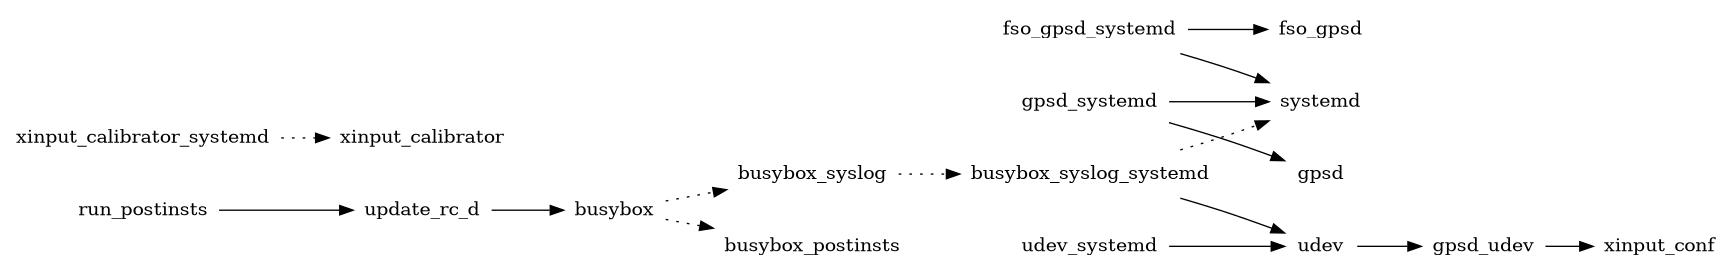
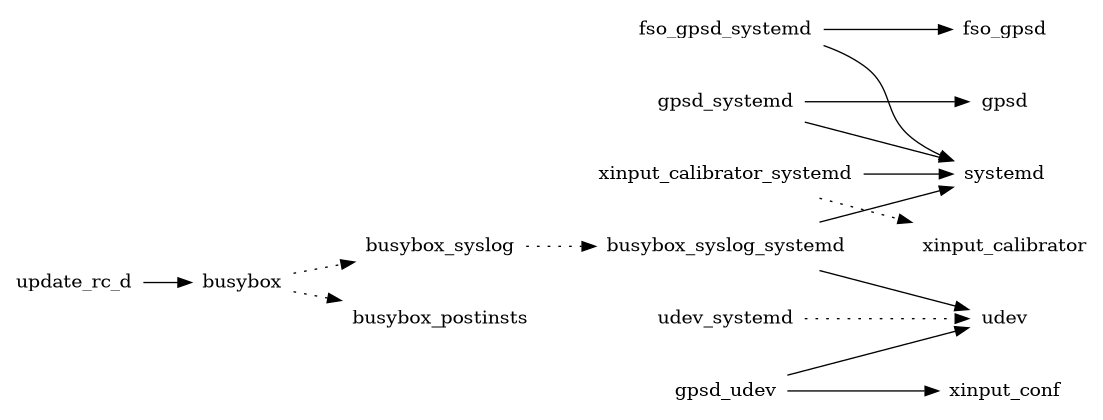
(1205, 142) -> (883, 206)
none -> (901, 174)
(143, 210) -> none
(1220, 246) -> (880, 319)
(1382, 246) -> (871, 353)
